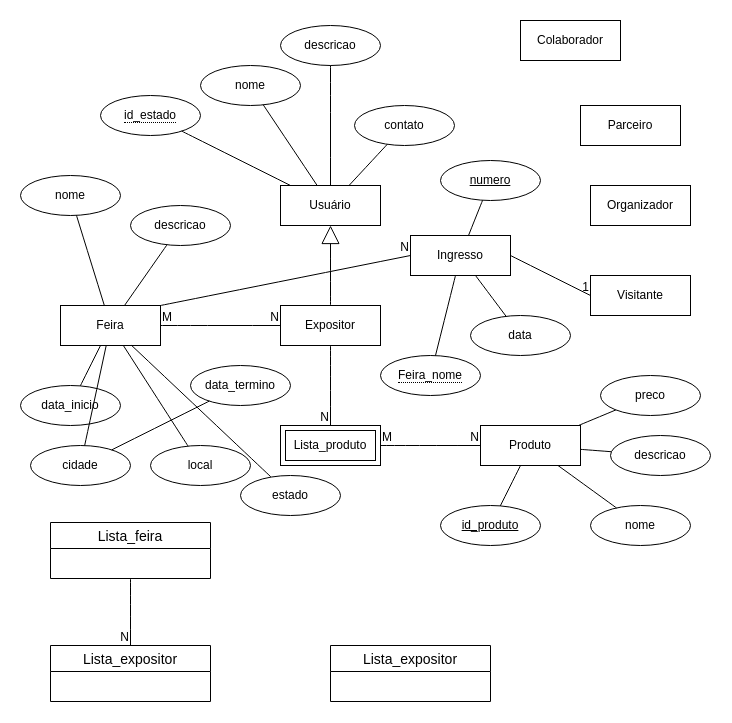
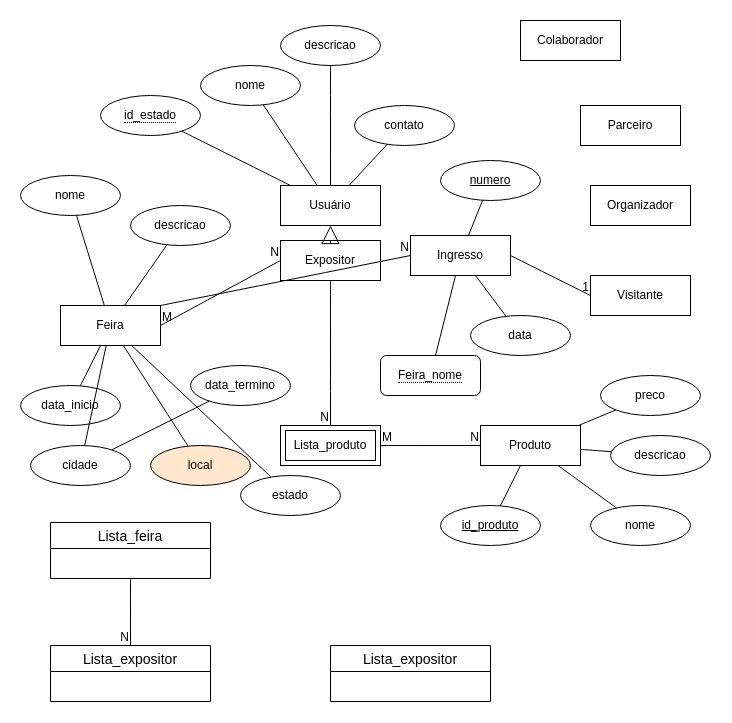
(331, 326) -> (331, 261)
(431, 376) -> (431, 376)
(201, 466) -> (201, 466)
